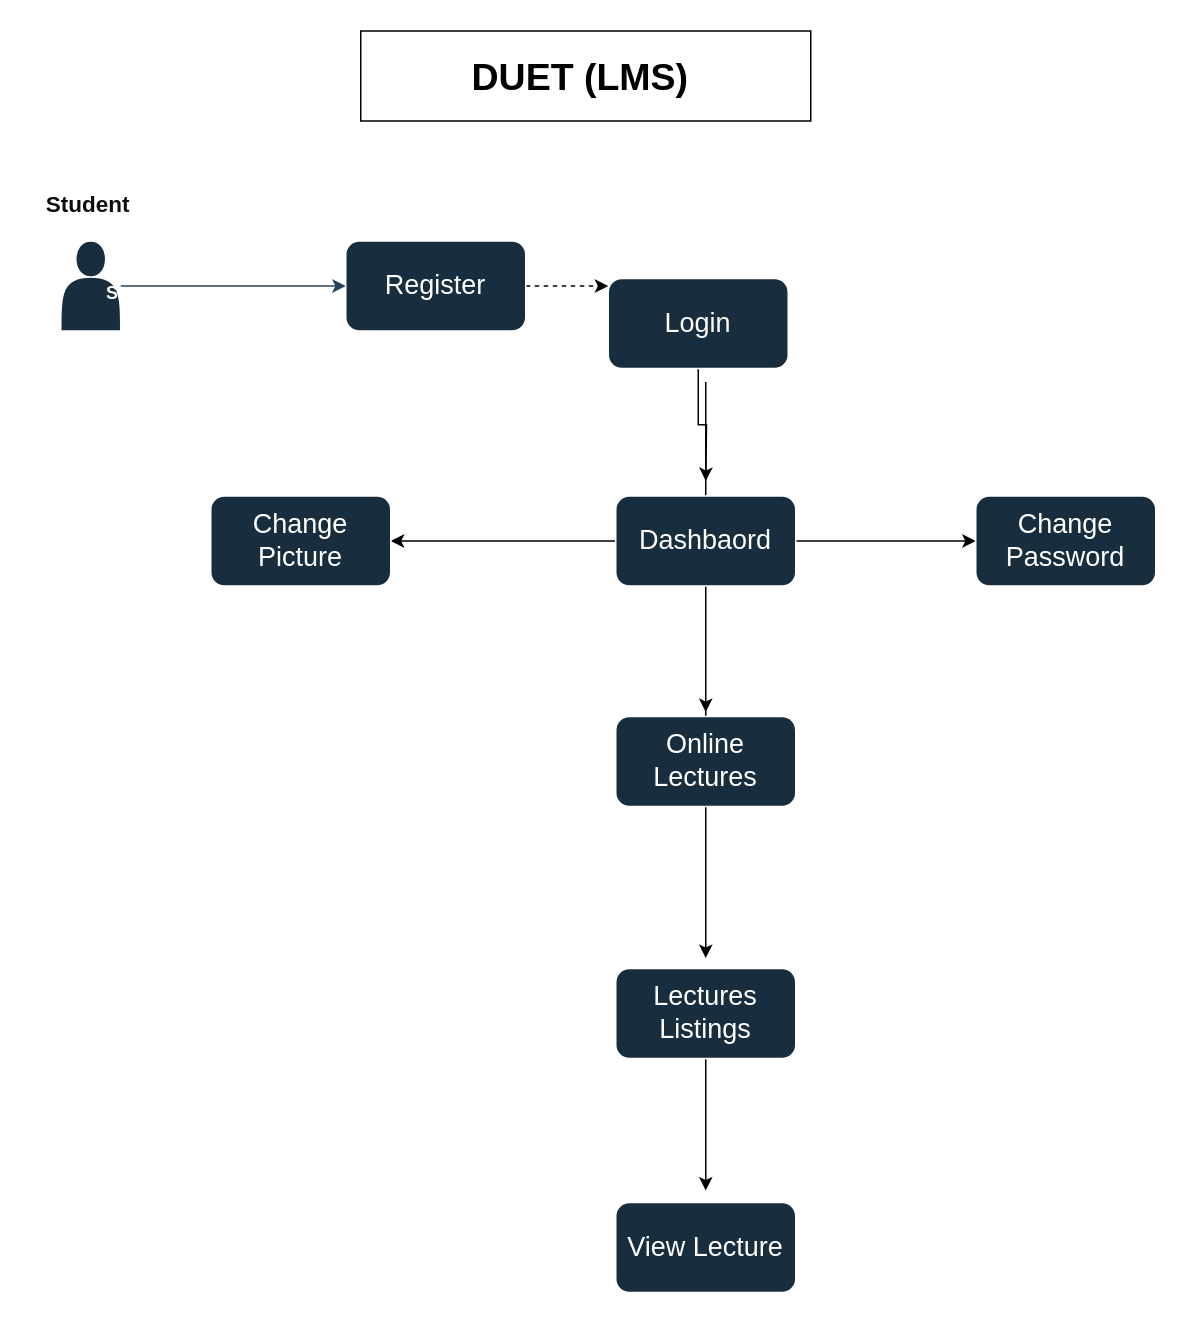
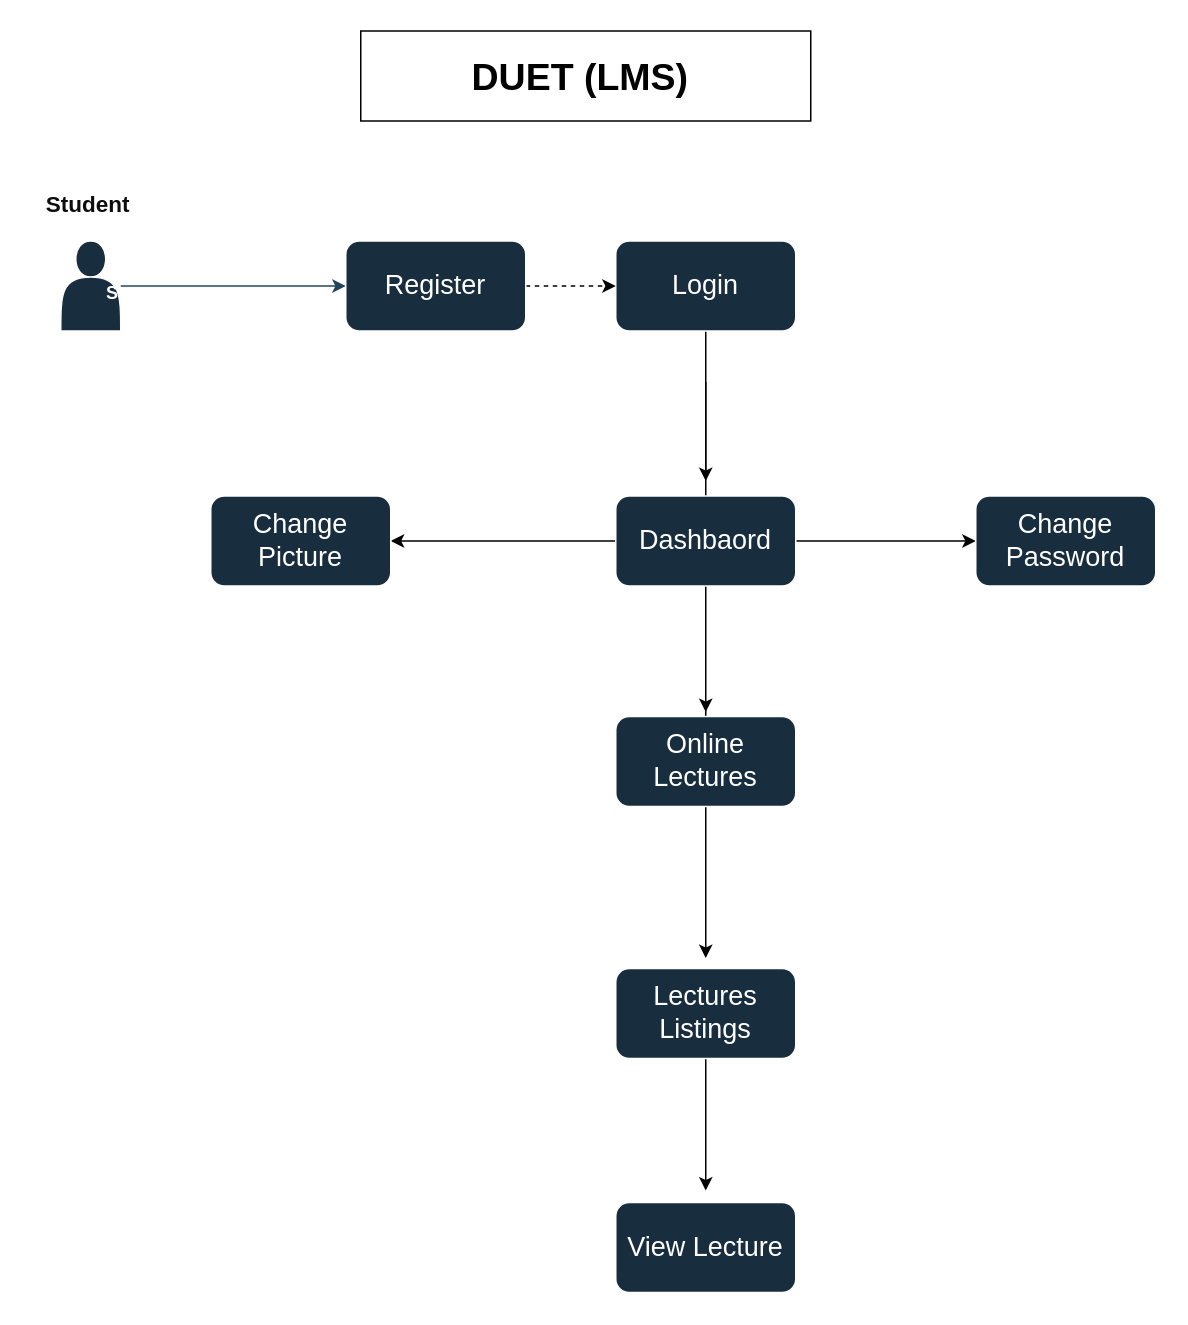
(698, 323) -> (706, 286)
